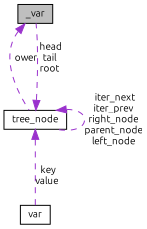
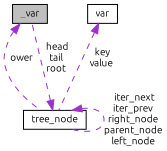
(35, 172) -> (77, 71)
